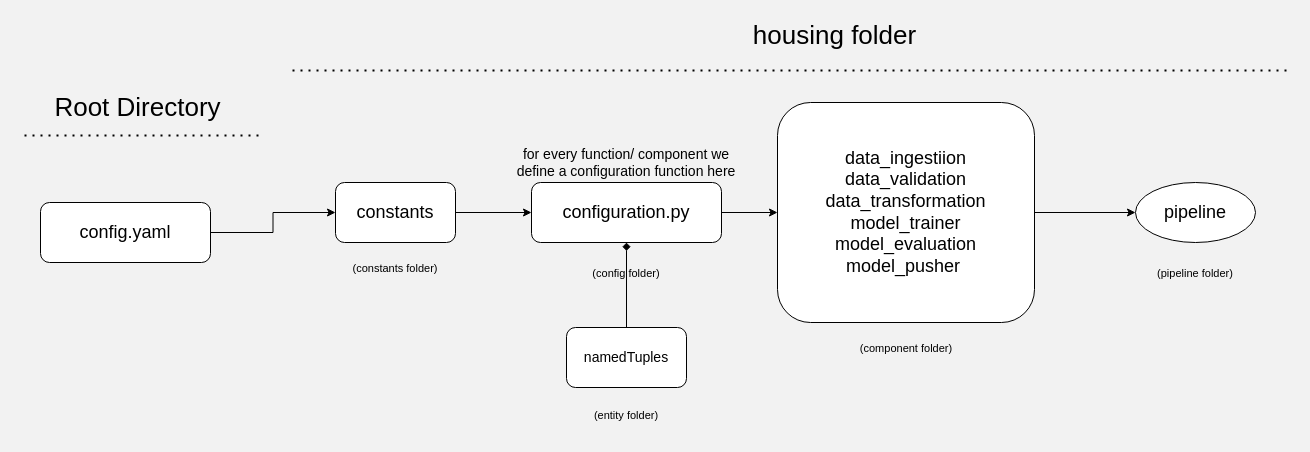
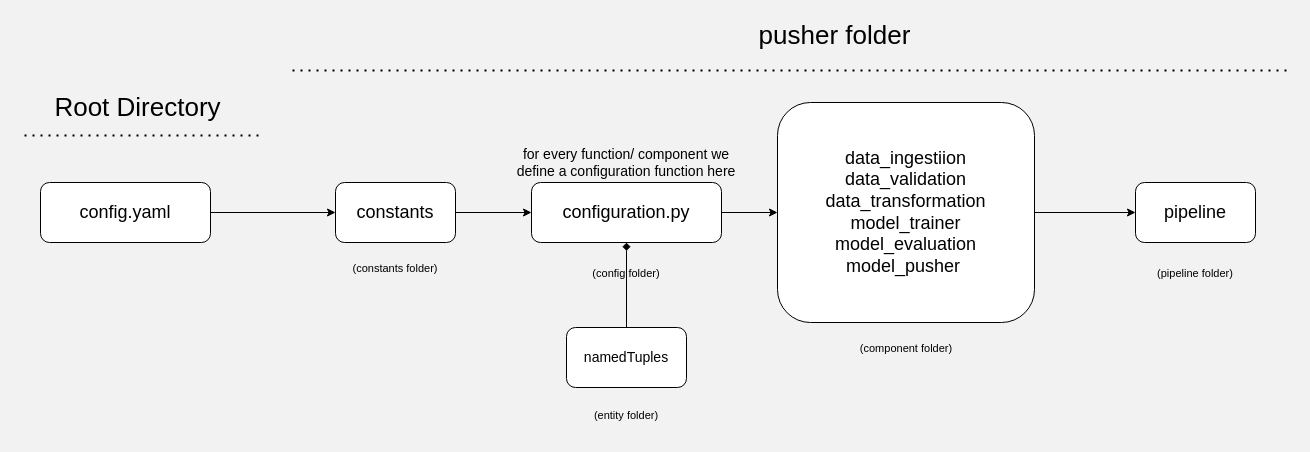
(835, 36) -> (835, 36)
(1196, 213) -> (1196, 213)
(126, 233) -> (126, 213)
